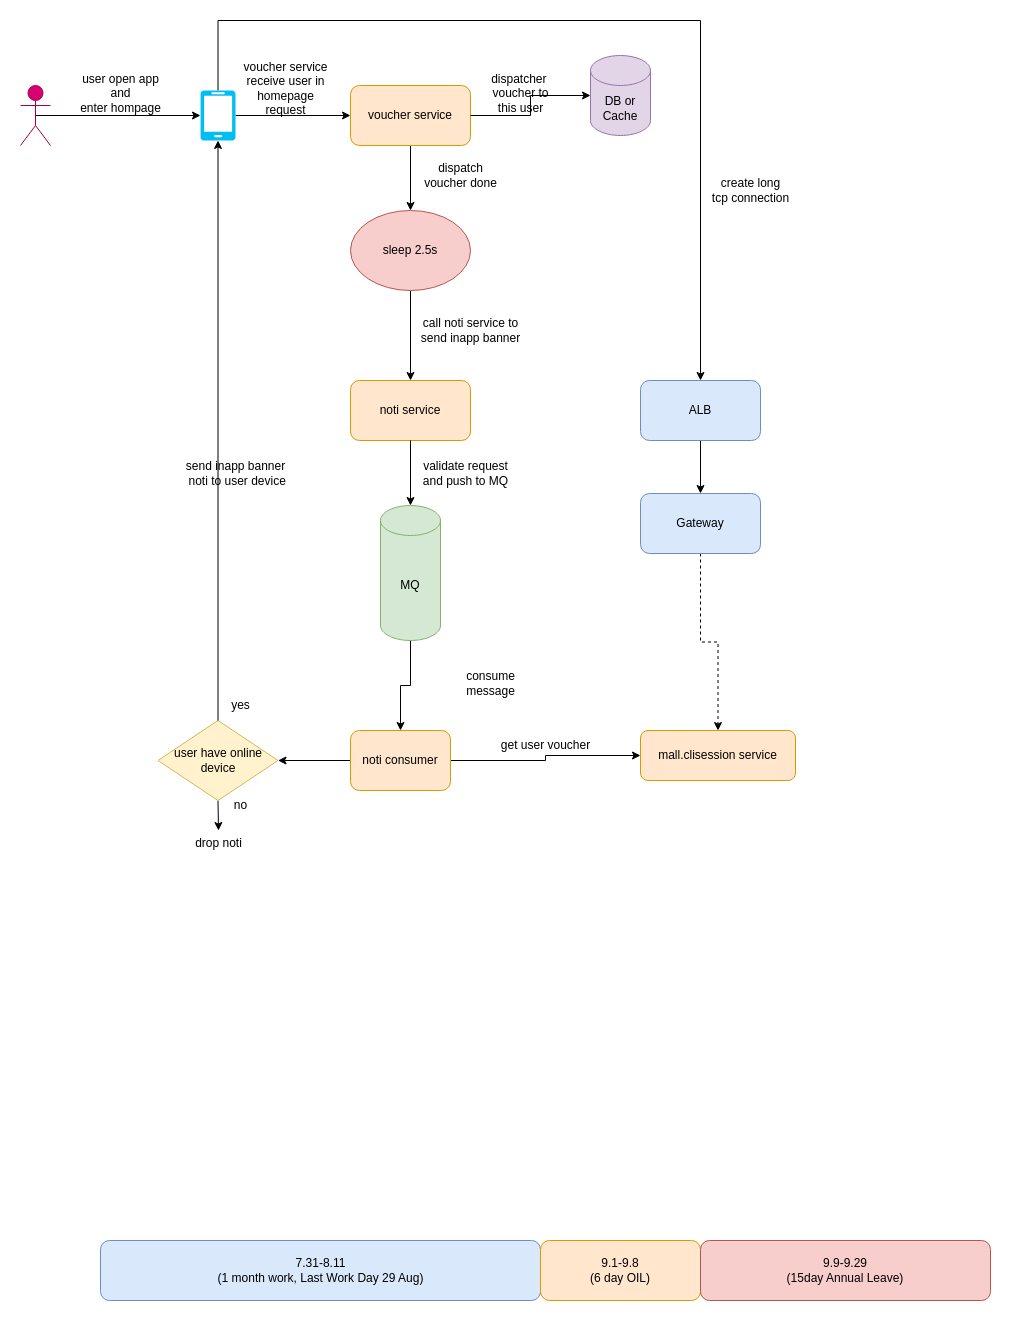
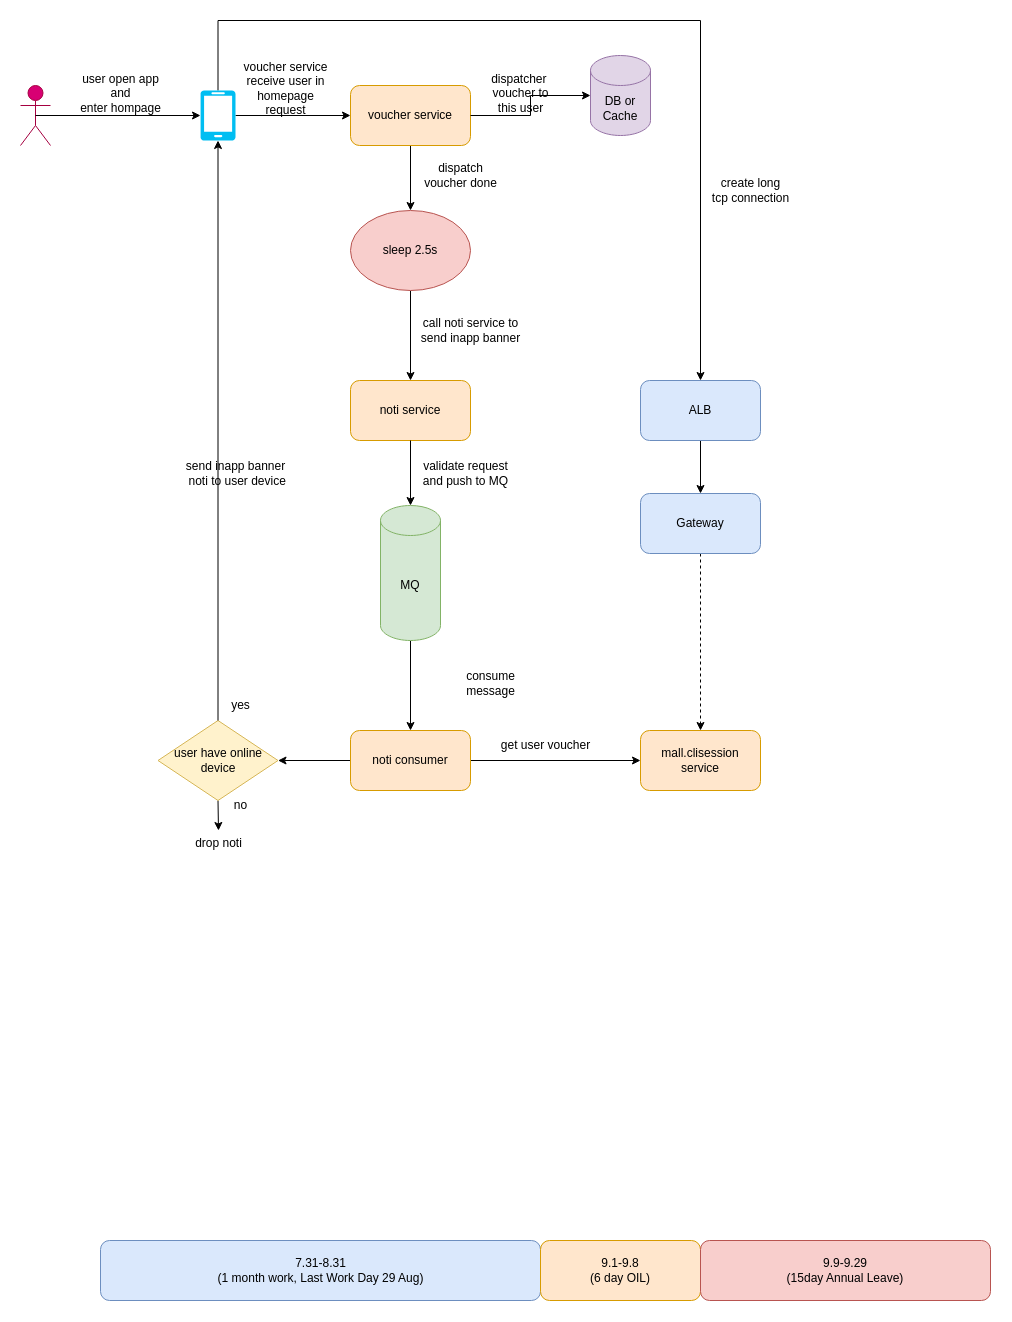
(718, 756) -> (701, 761)
(401, 761) -> (411, 761)
(321, 1271) -> (321, 1271)
